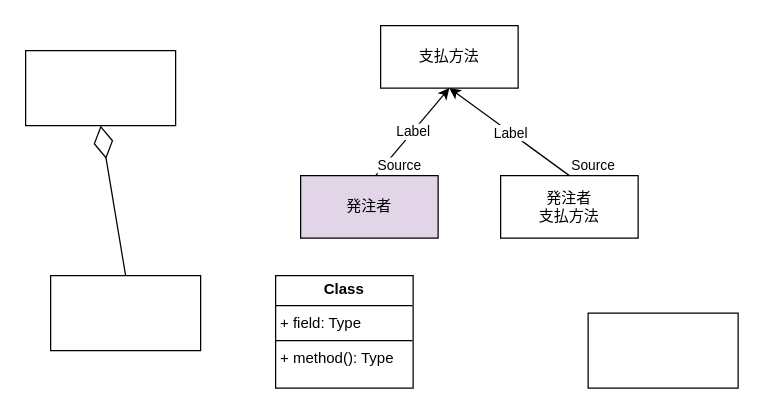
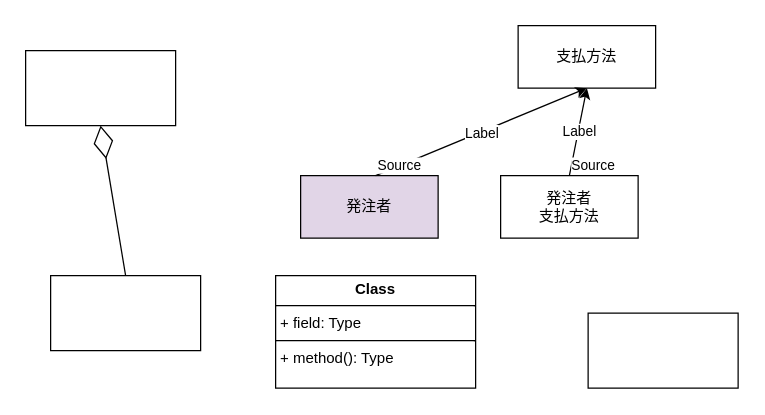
(449, 57) -> (587, 57)
(344, 332) -> (376, 332)
